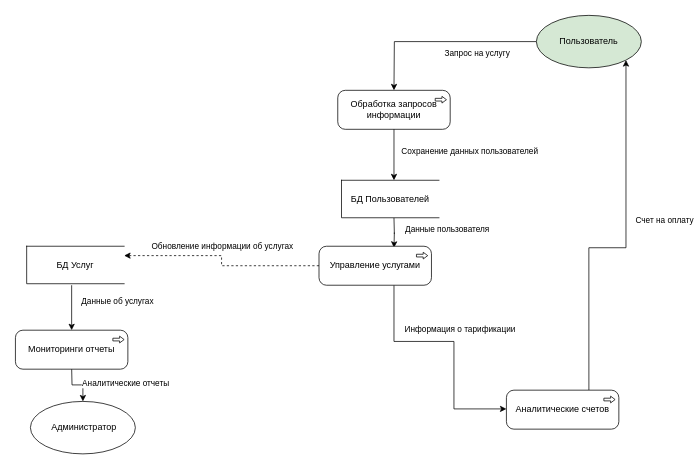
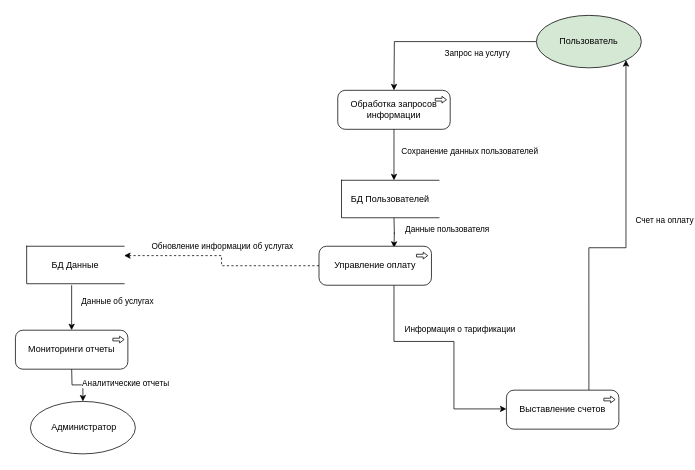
(75, 265) -> (75, 265)
(375, 266) -> (375, 266)
(563, 410) -> (563, 410)
